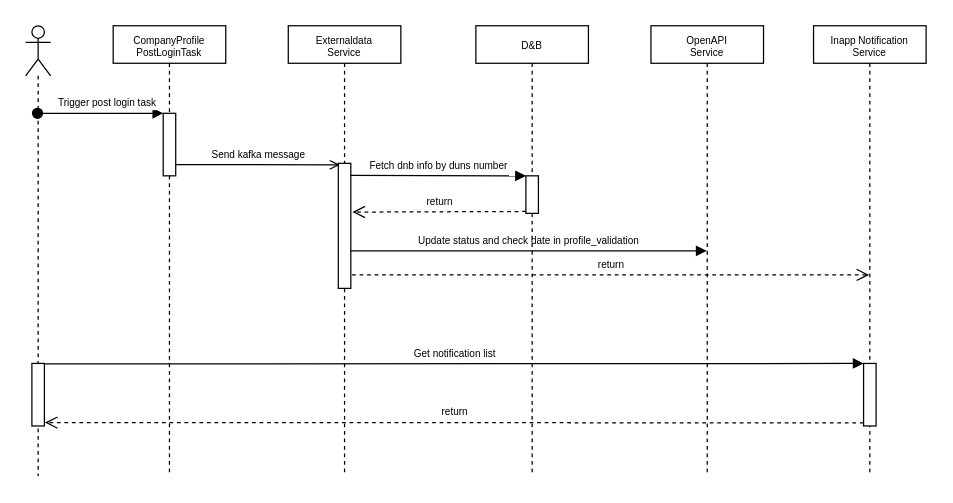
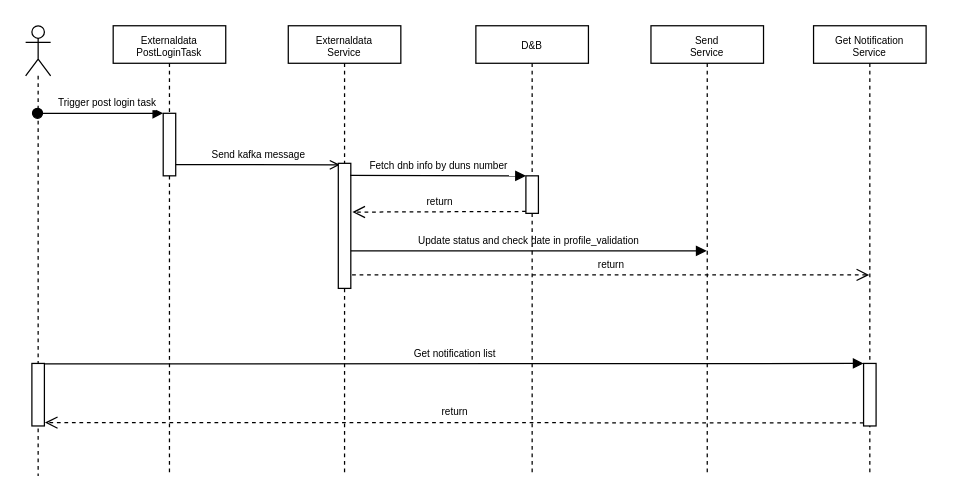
(169, 44) -> (169, 44)
(707, 44) -> (707, 44)
(869, 44) -> (869, 44)
